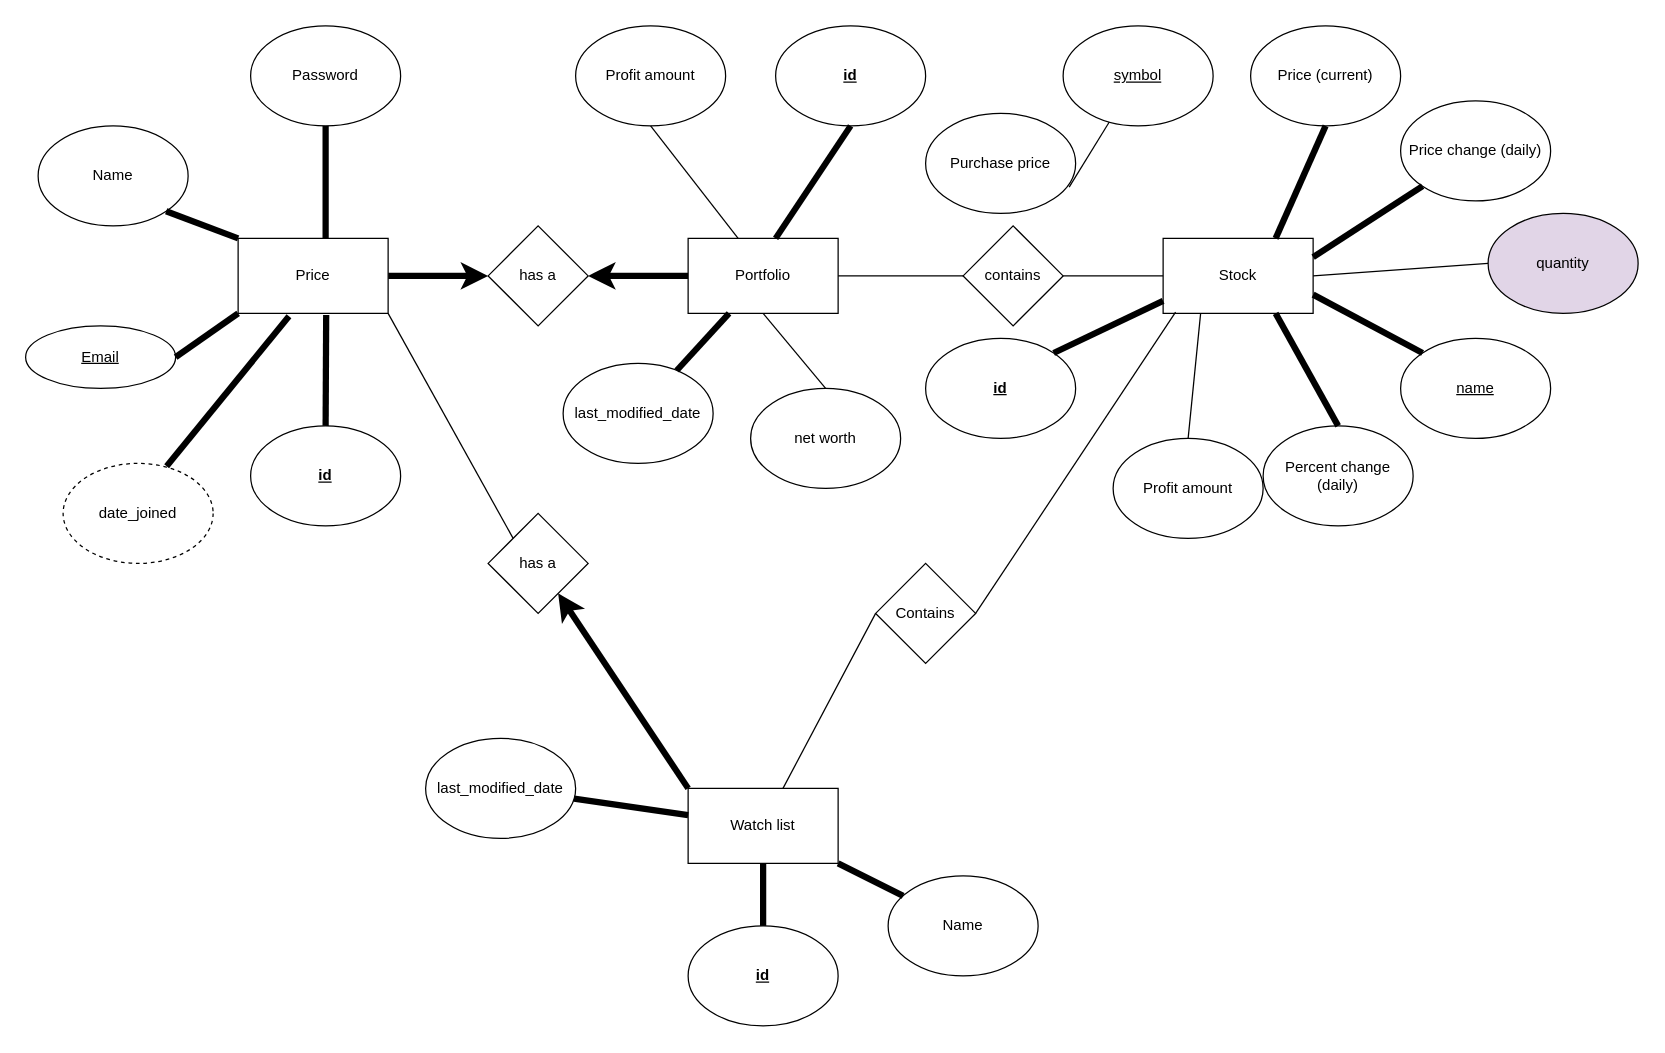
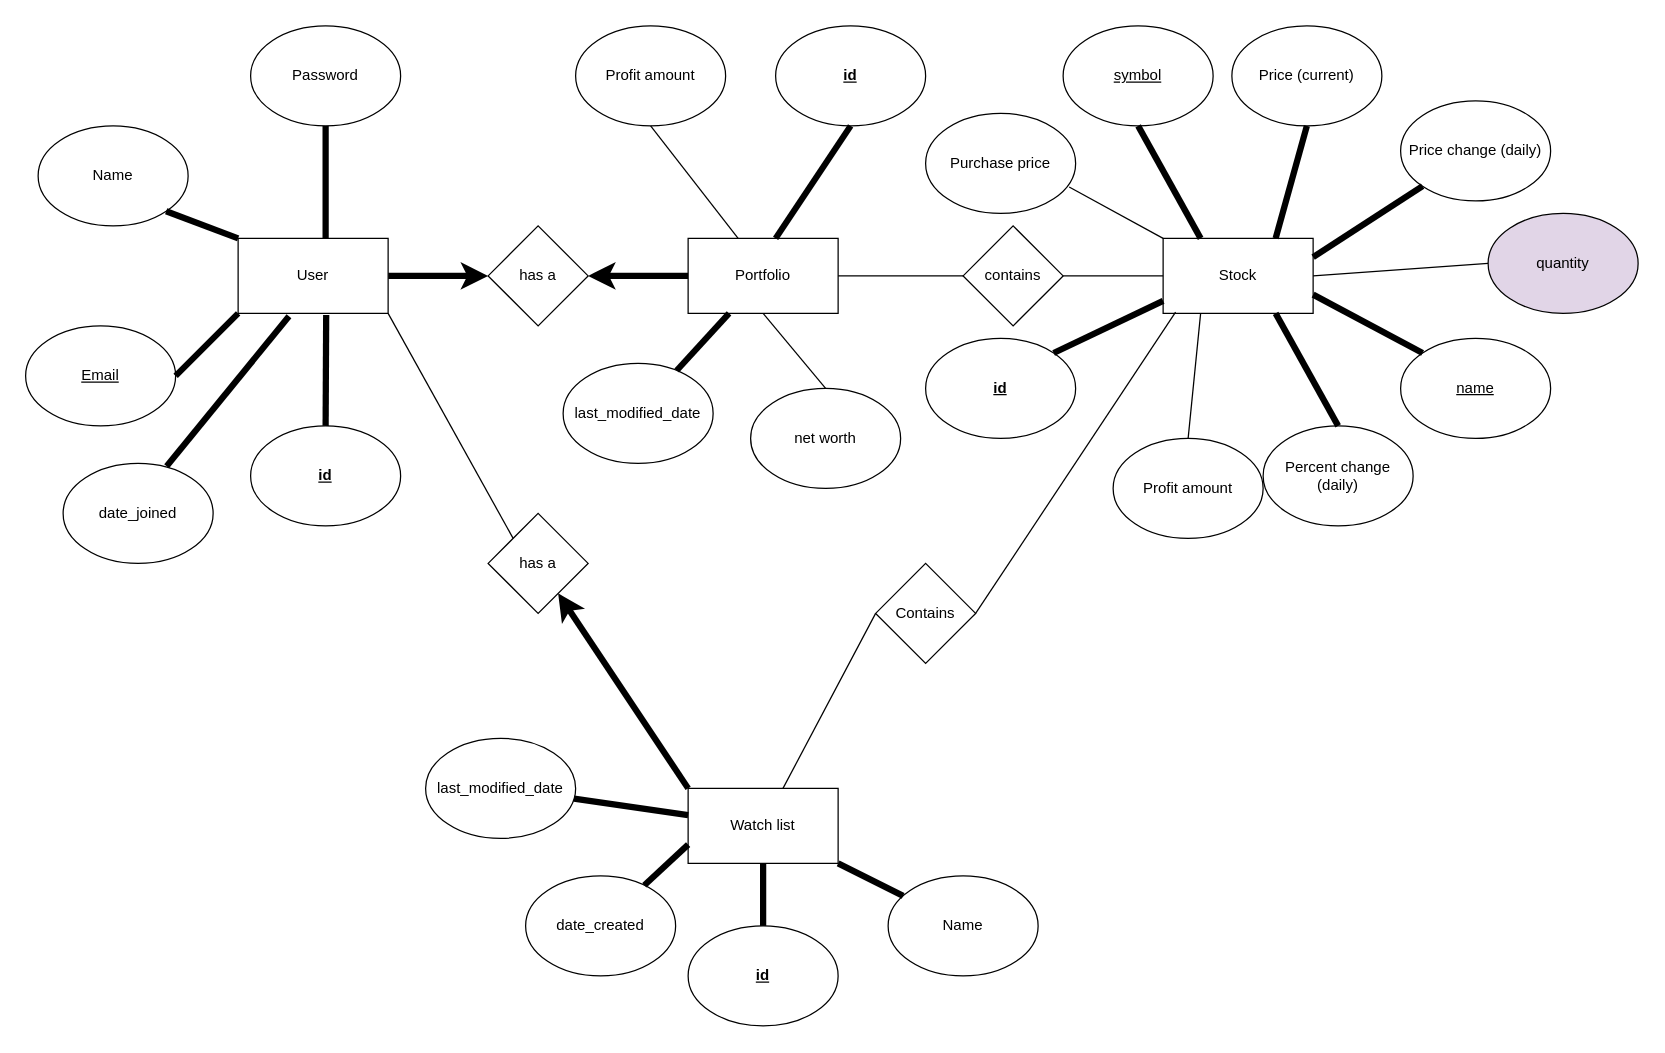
(1326, 76) -> (1307, 76)
(1089, 154) -> (1116, 212)
none -> (1169, 182)
(313, 276) -> (313, 276)
(101, 357) -> (101, 376)
(138, 513) -> (138, 513)
none -> (666, 865)
none -> (601, 926)
